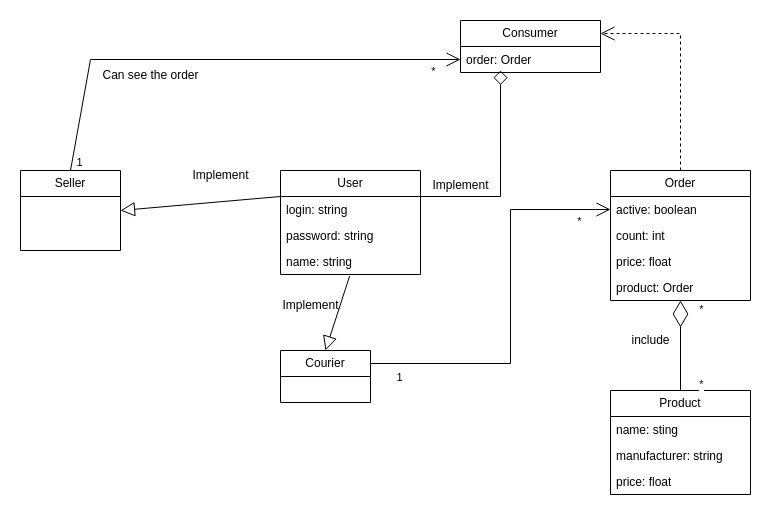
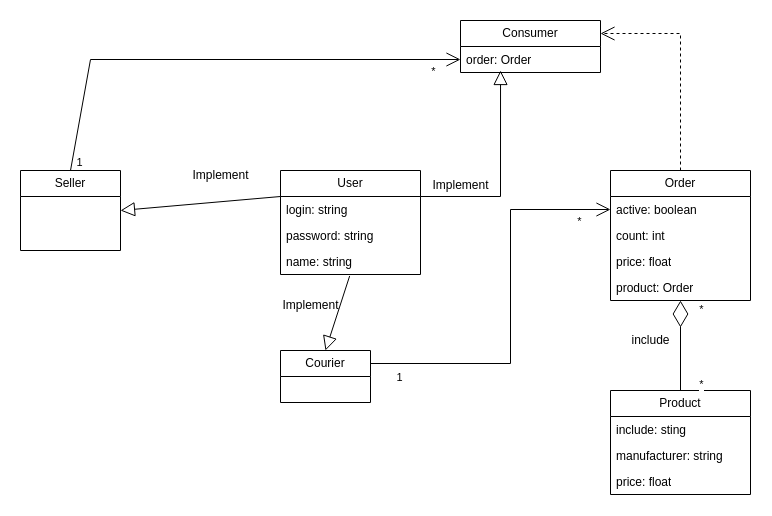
(151, 76) -> none
(501, 85) -> (501, 86)
(649, 431) -> (656, 431)
